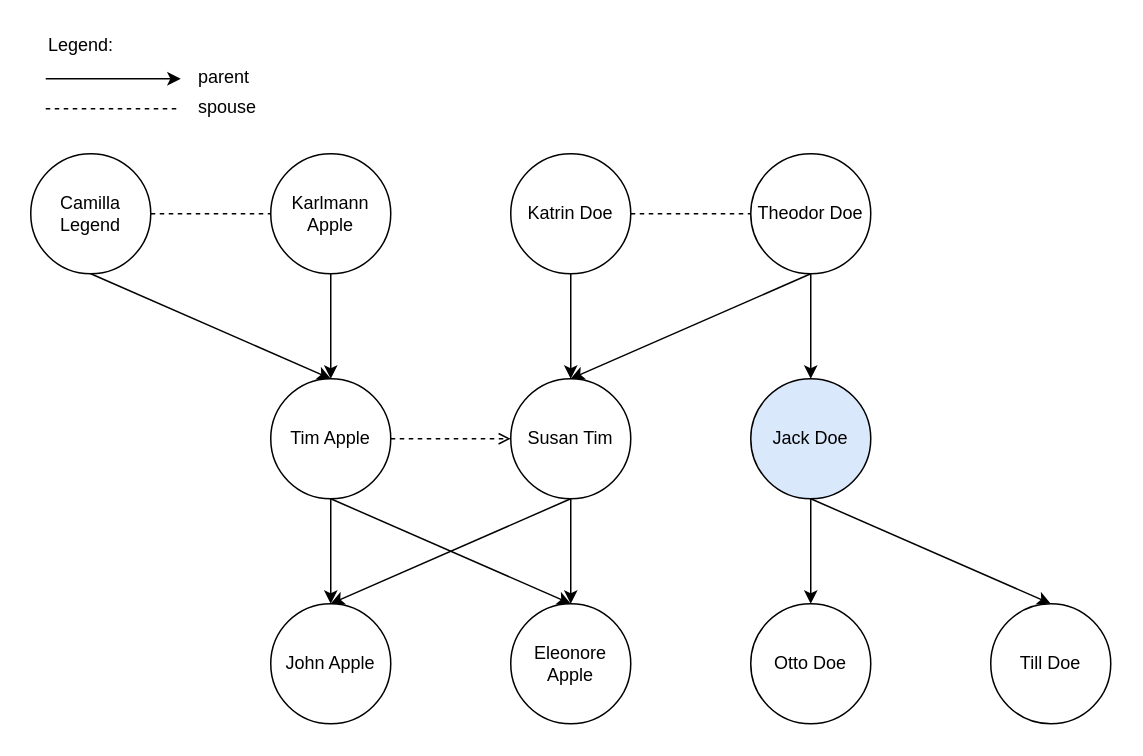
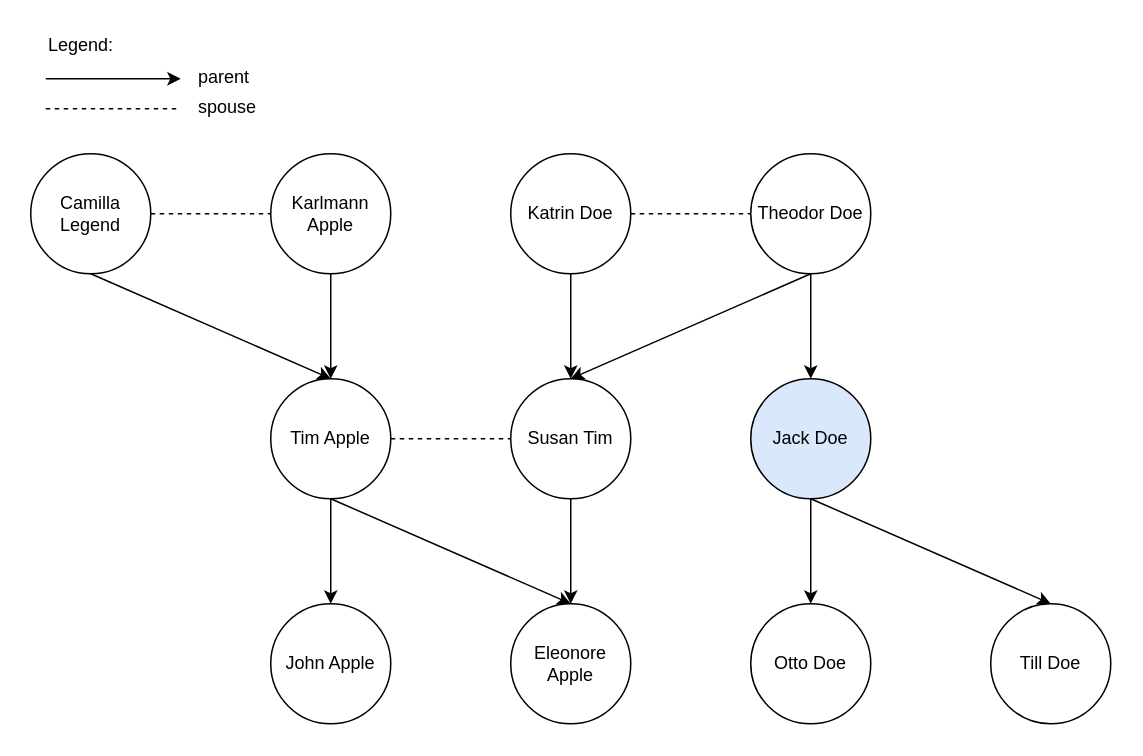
(503, 439) -> (504, 439)
(454, 550) -> none
